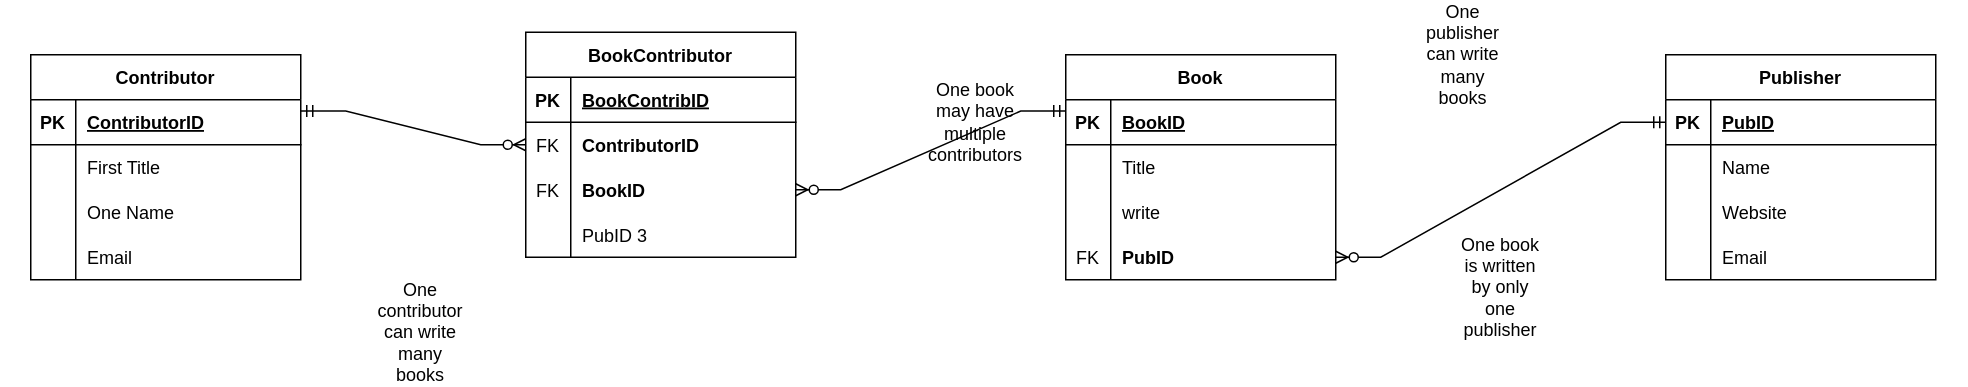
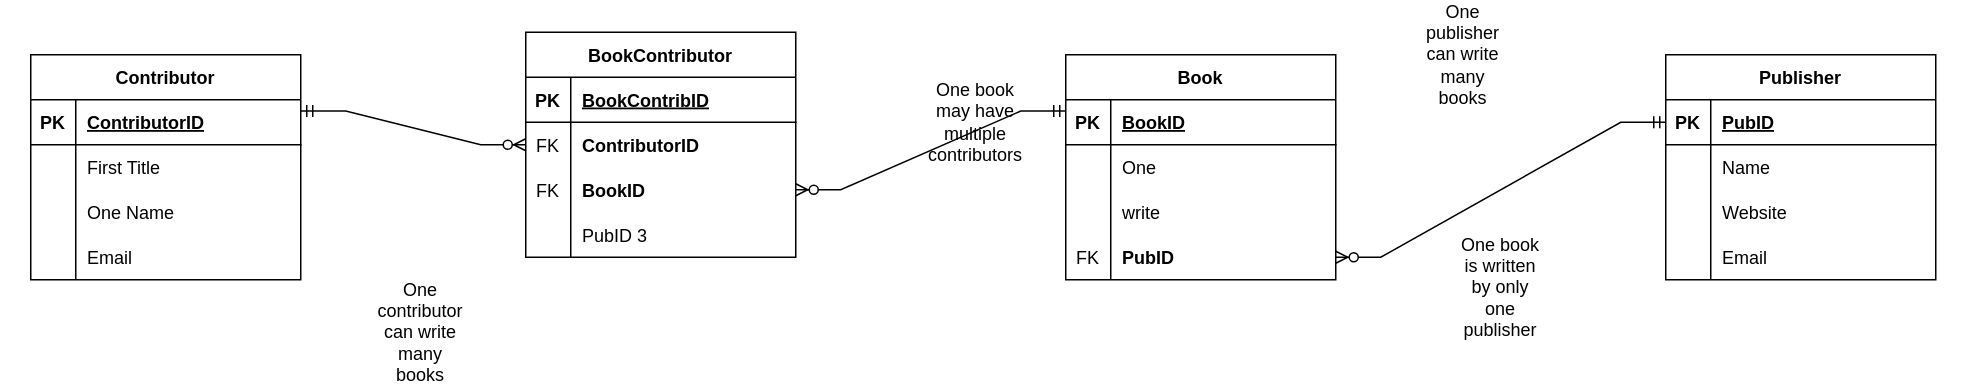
(1143, 168) -> (1137, 168)
